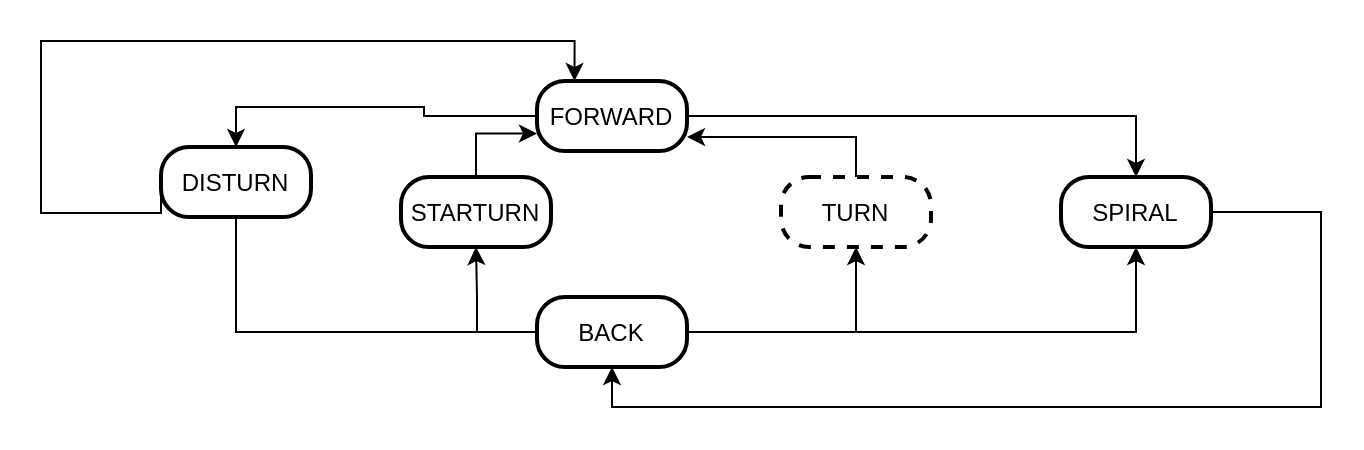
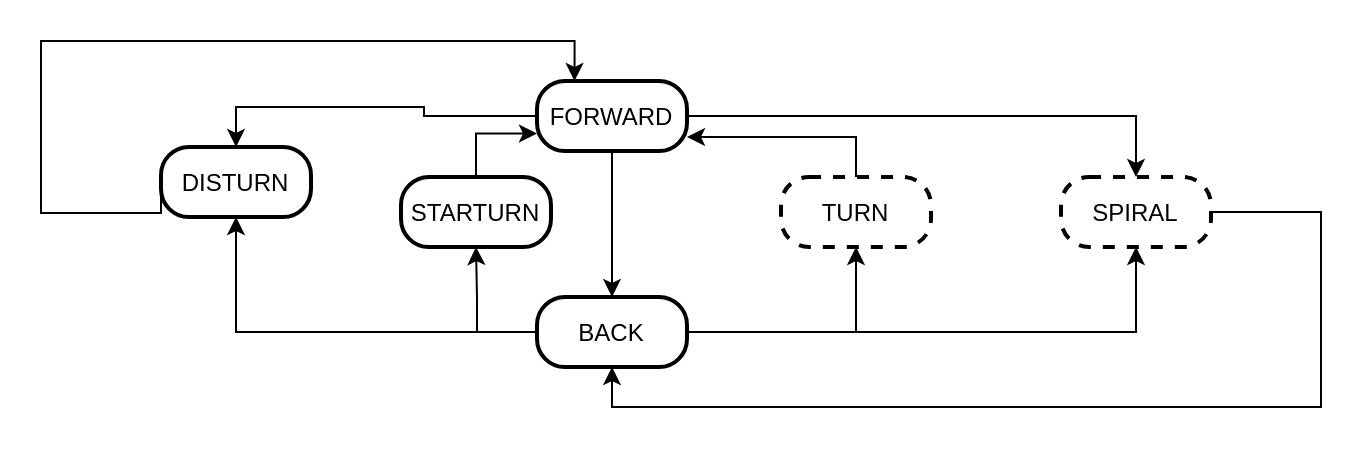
(1136, 212) -> (1136, 212)
none -> (612, 218)
(236, 226) -> (236, 232)
